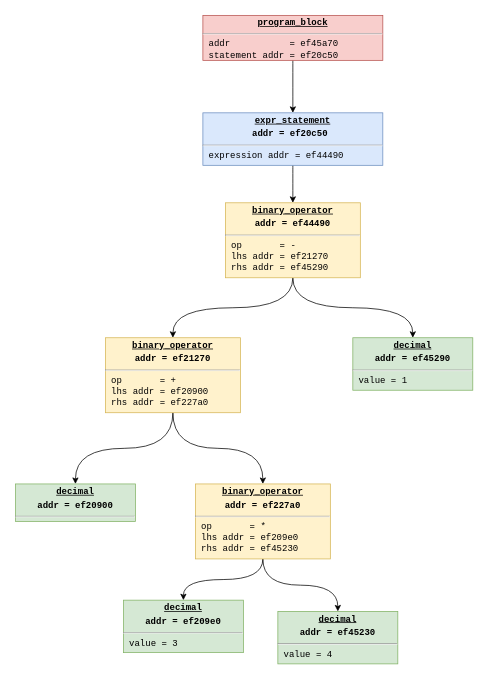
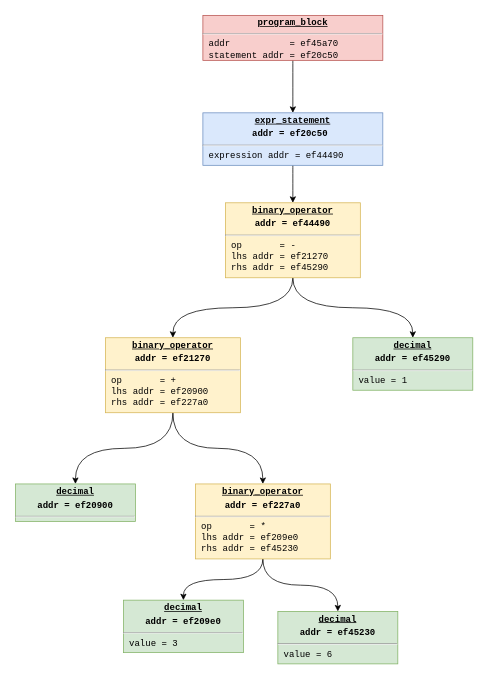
(311, 628) -> (311, 628)
